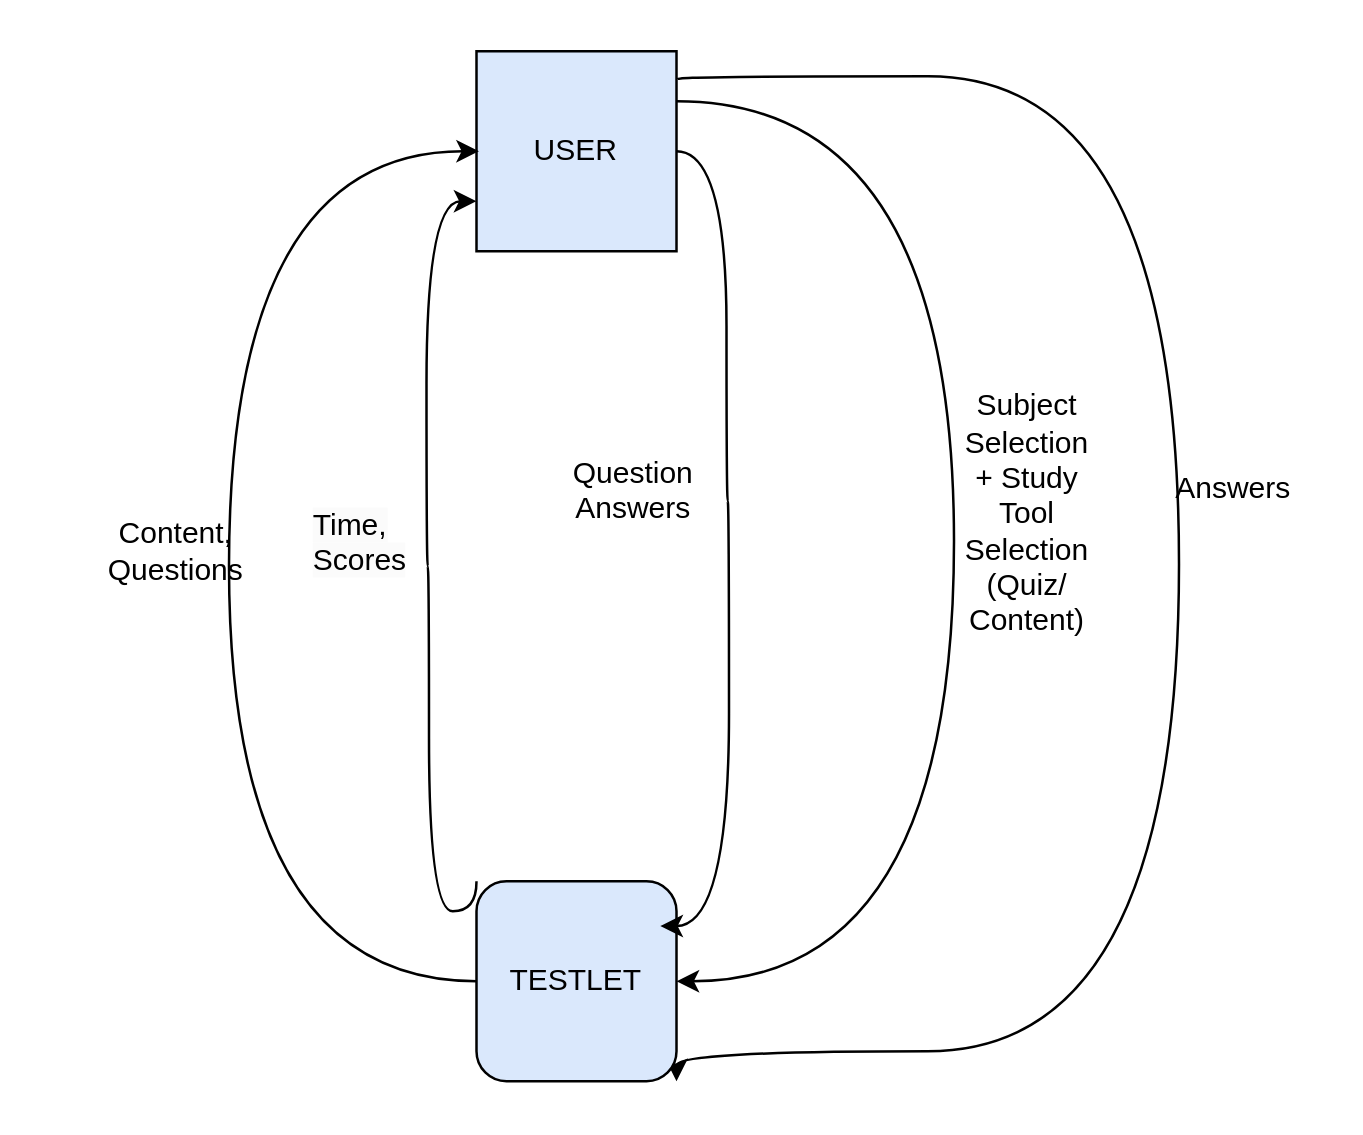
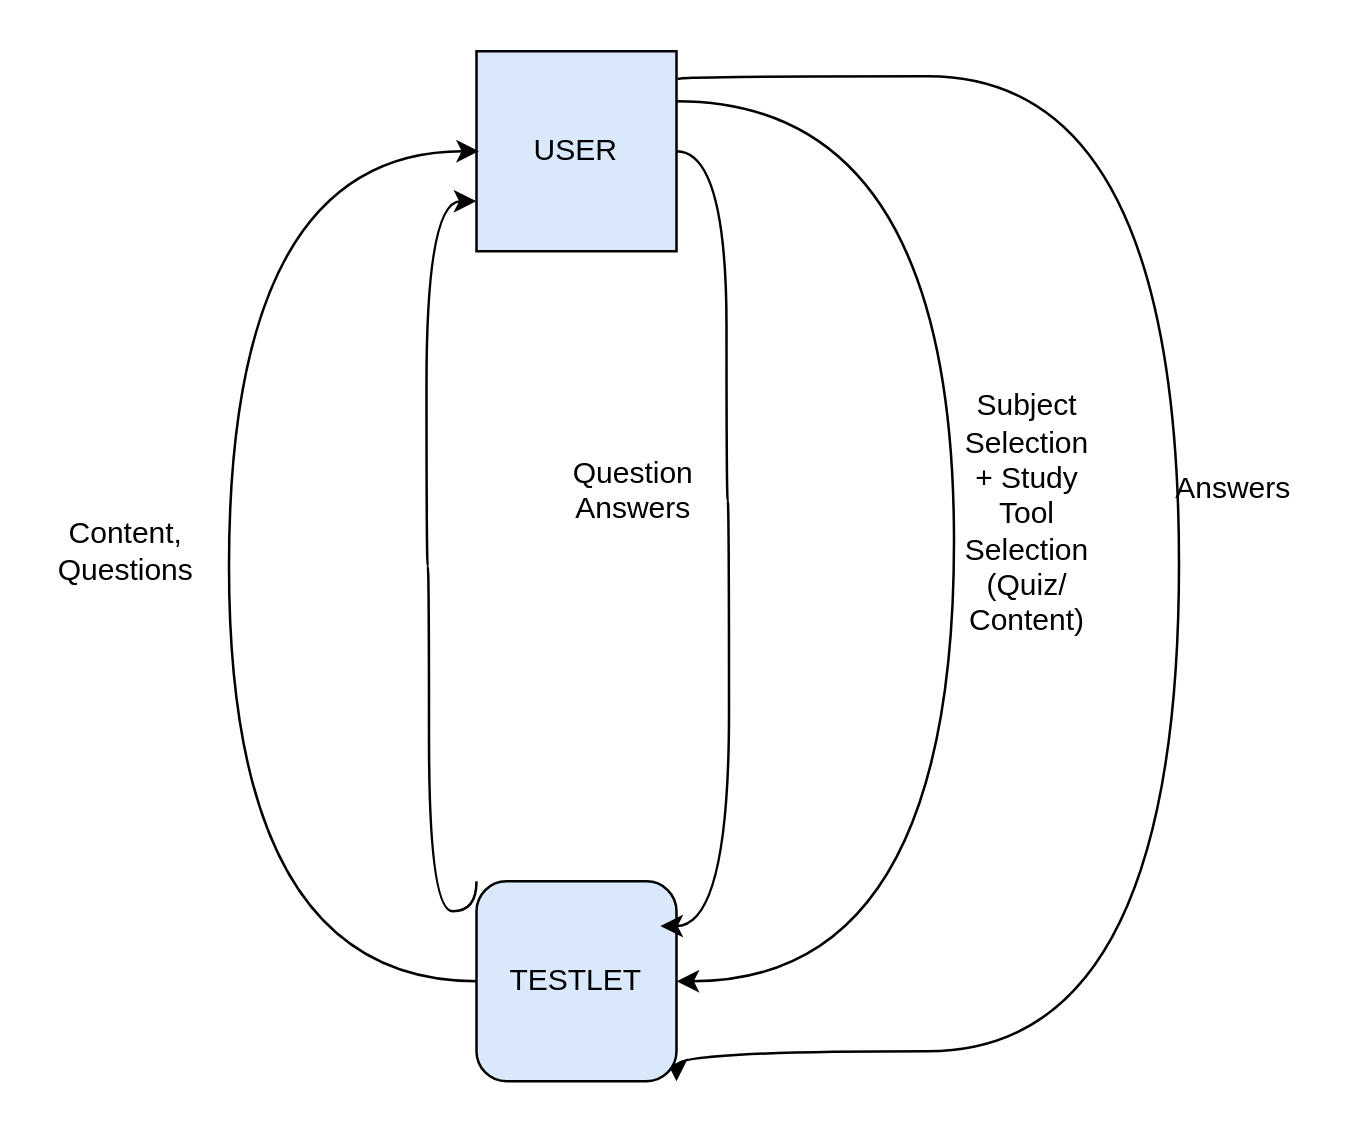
(359, 541) -> none
(176, 551) -> (126, 551)
